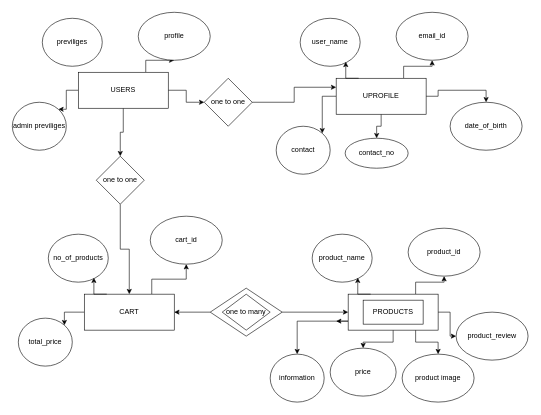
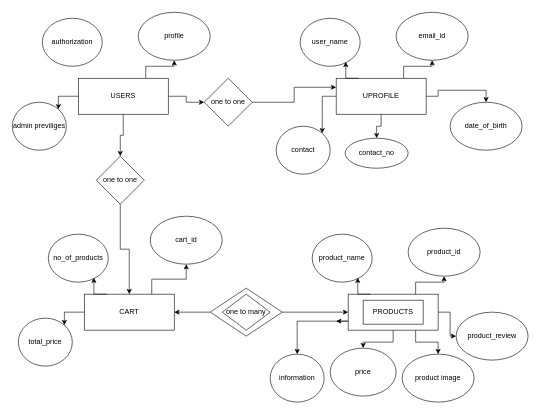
(72, 42) -> (72, 42)
(123, 90) -> (123, 96)
